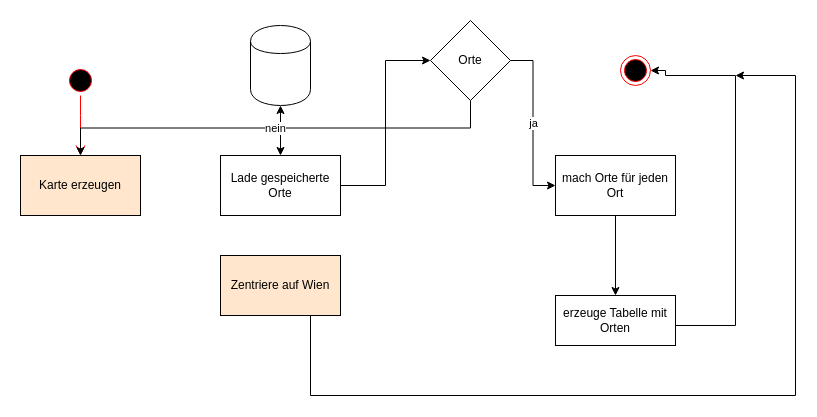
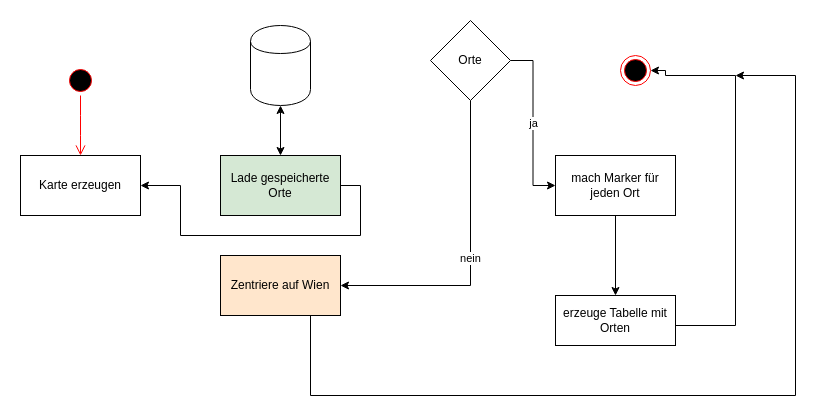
(386, 119) -> (256, 236)
(278, 128) -> (471, 267)
(81, 186) -> (81, 186)
(281, 186) -> (281, 186)
(616, 186) -> (616, 186)
